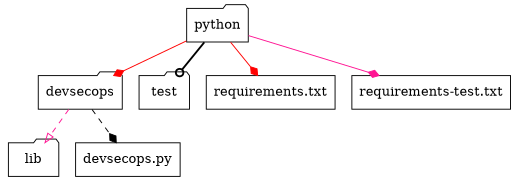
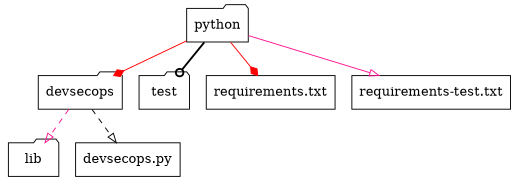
(308, 54) -> (309, 54)
(101, 122) -> (101, 122)
